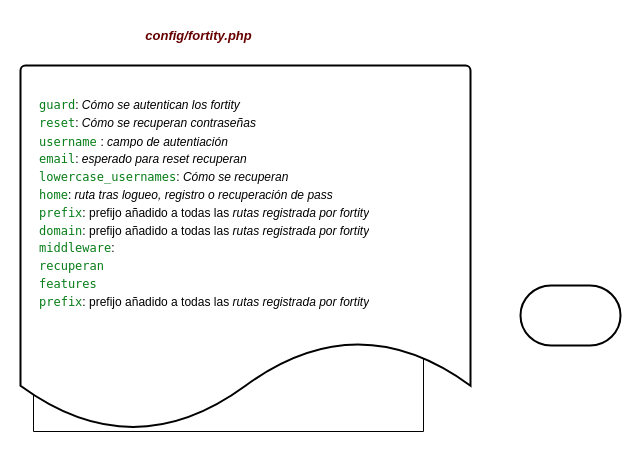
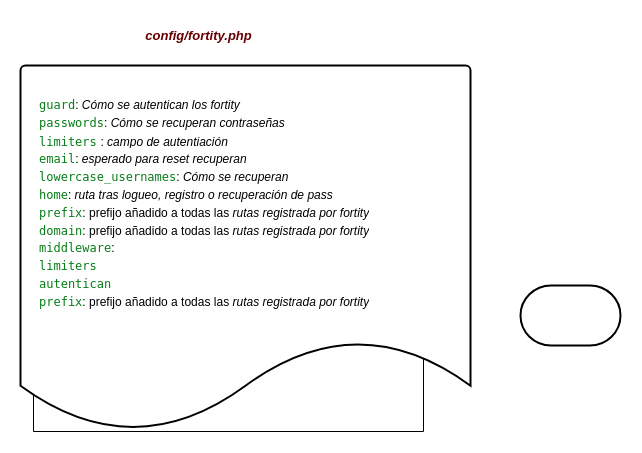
(154, 124) -> (168, 124)
(139, 142) -> (135, 142)
(70, 267) -> (62, 267)
(66, 285) -> (72, 285)
